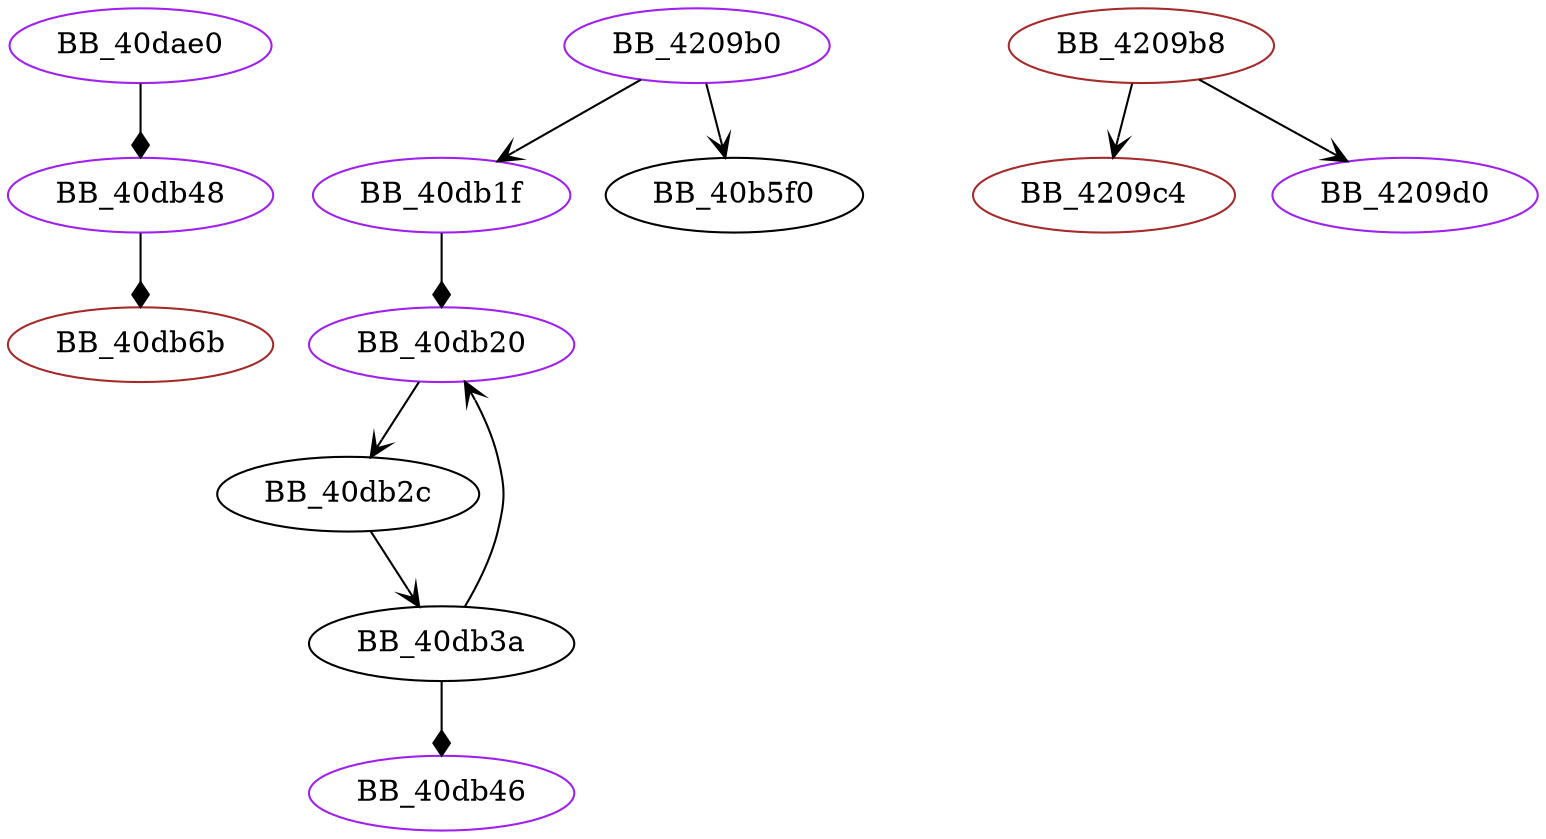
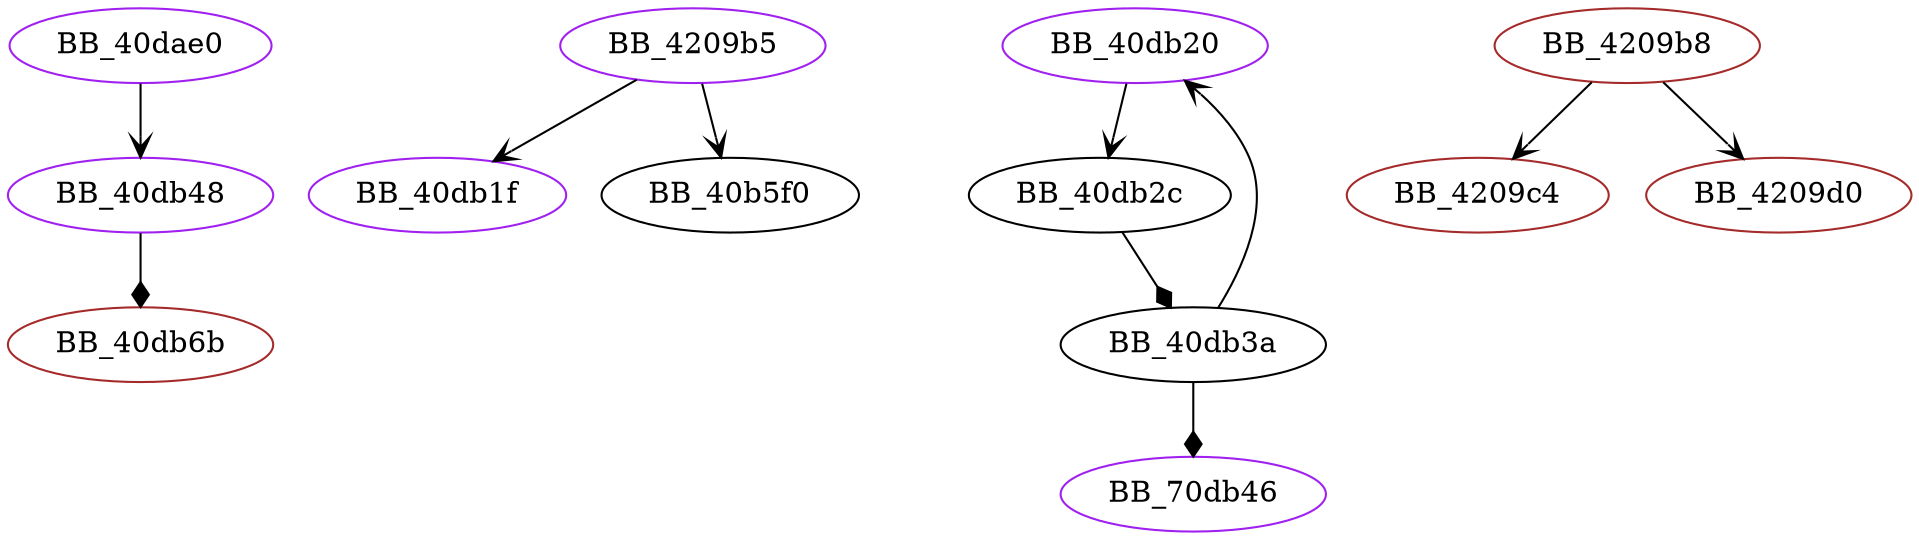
(697, 46) -> (693, 46)
(141, 108) -> (141, 110)
(1405, 195) -> (1779, 195)
(442, 258) -> none
(389, 560) -> (1140, 260)
(442, 793) -> (1193, 494)
